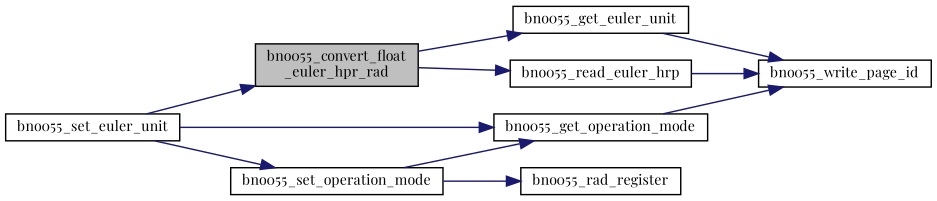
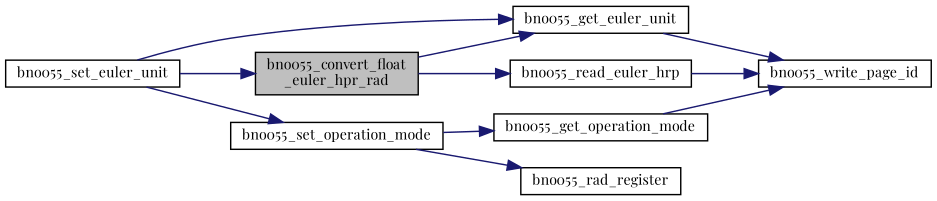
(329, 127) -> (316, 28)
